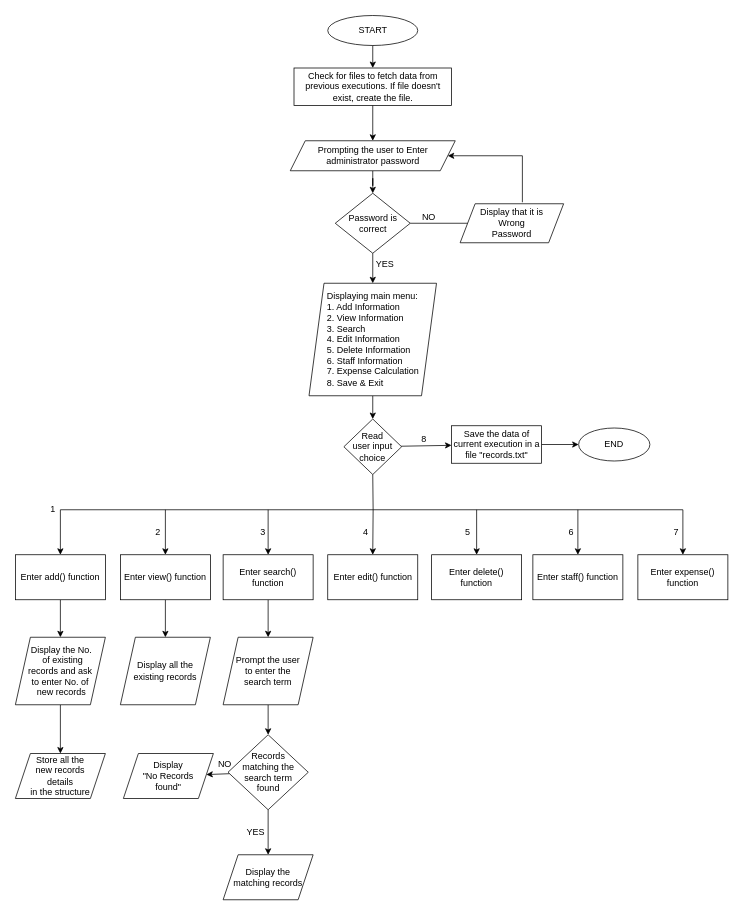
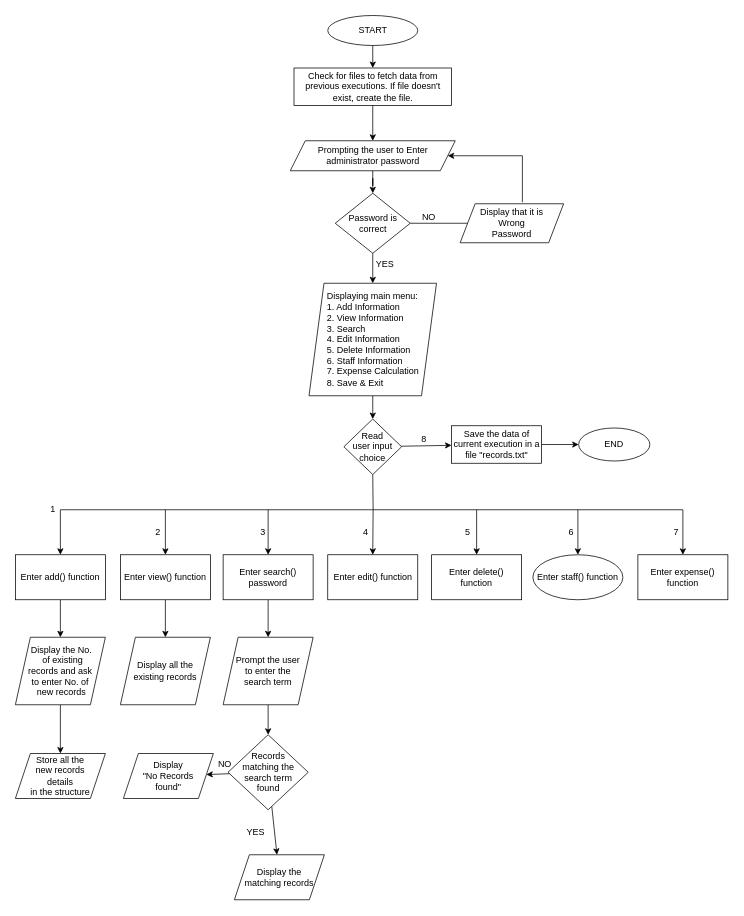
(268, 577) -> (268, 577)
(578, 577) -> (578, 577)
(268, 877) -> (279, 877)
